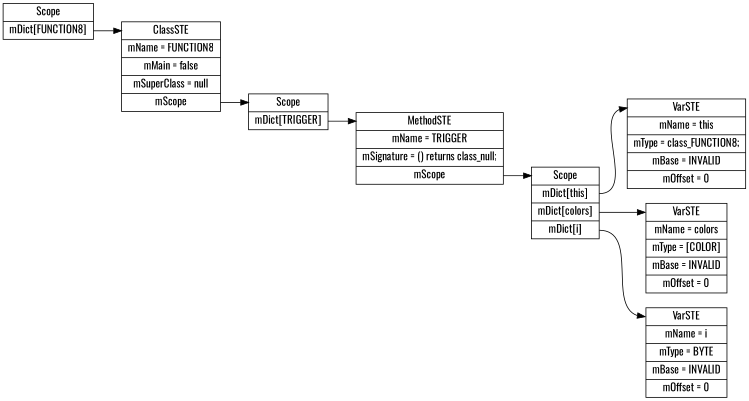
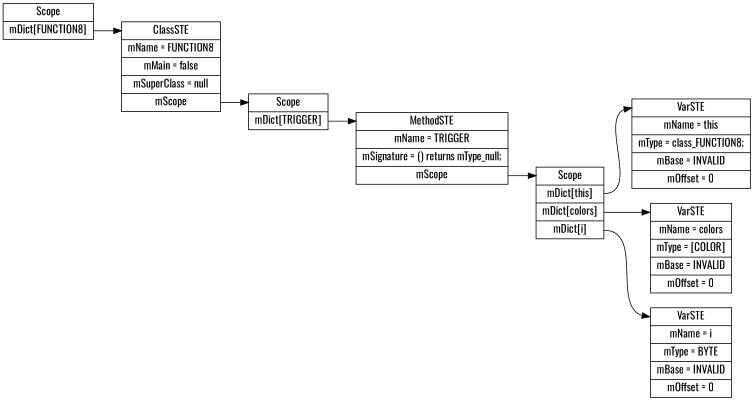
(430, 157) -> (432, 157)
